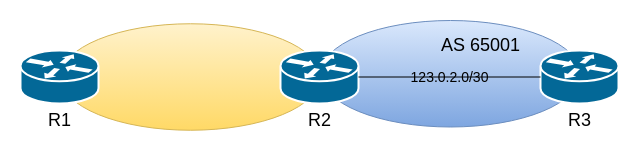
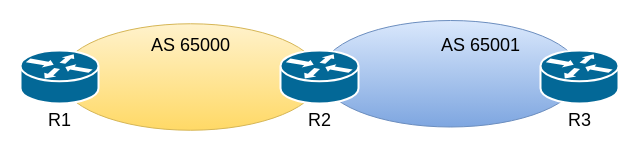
none -> (191, 46)
(450, 77) -> none
